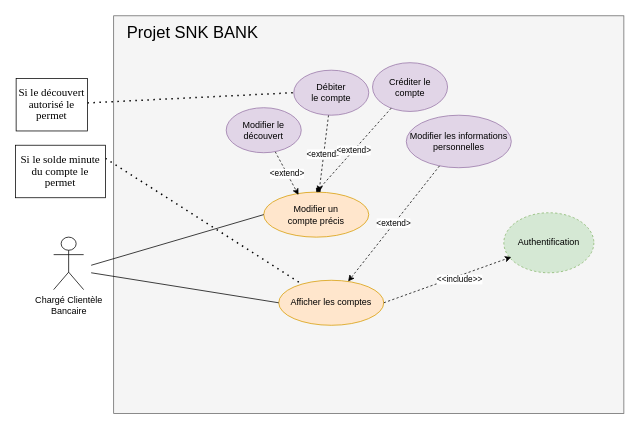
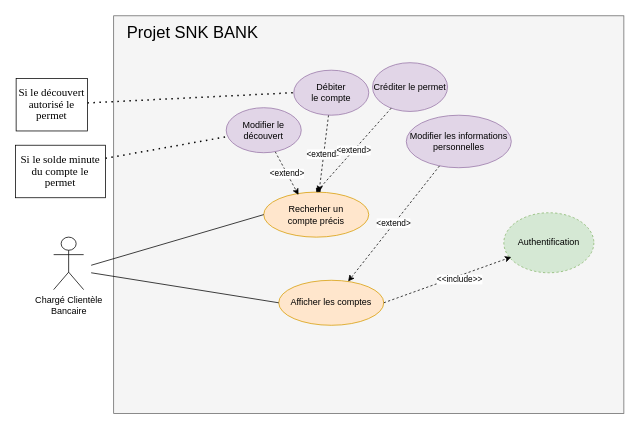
(410, 87) -> (410, 87)
(316, 215) -> (316, 215)
(202, 220) -> (166, 148)
